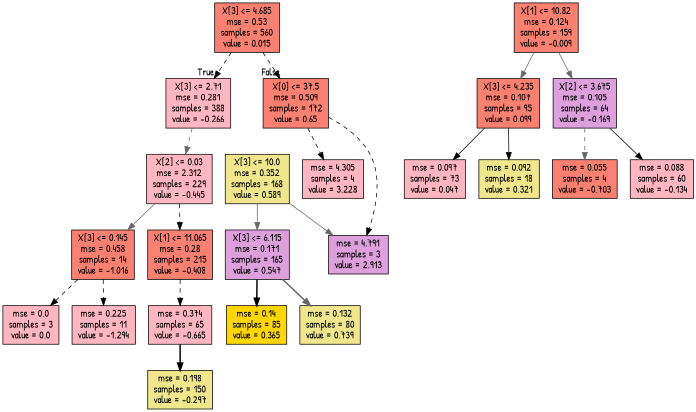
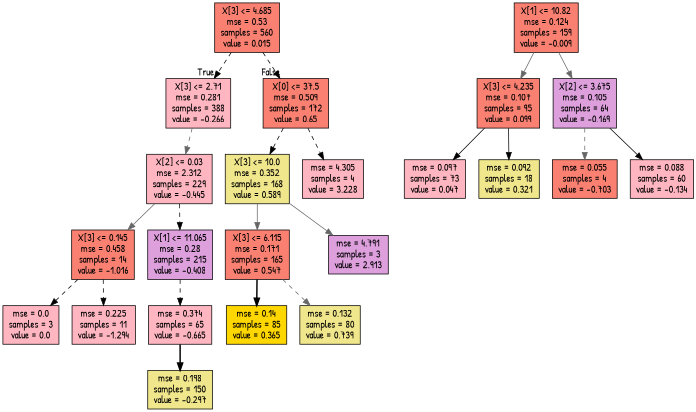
(374, 163) -> (278, 138)
(180, 255) -> (180, 255)
(257, 255) -> (257, 255)
(294, 290) -> (294, 290)
